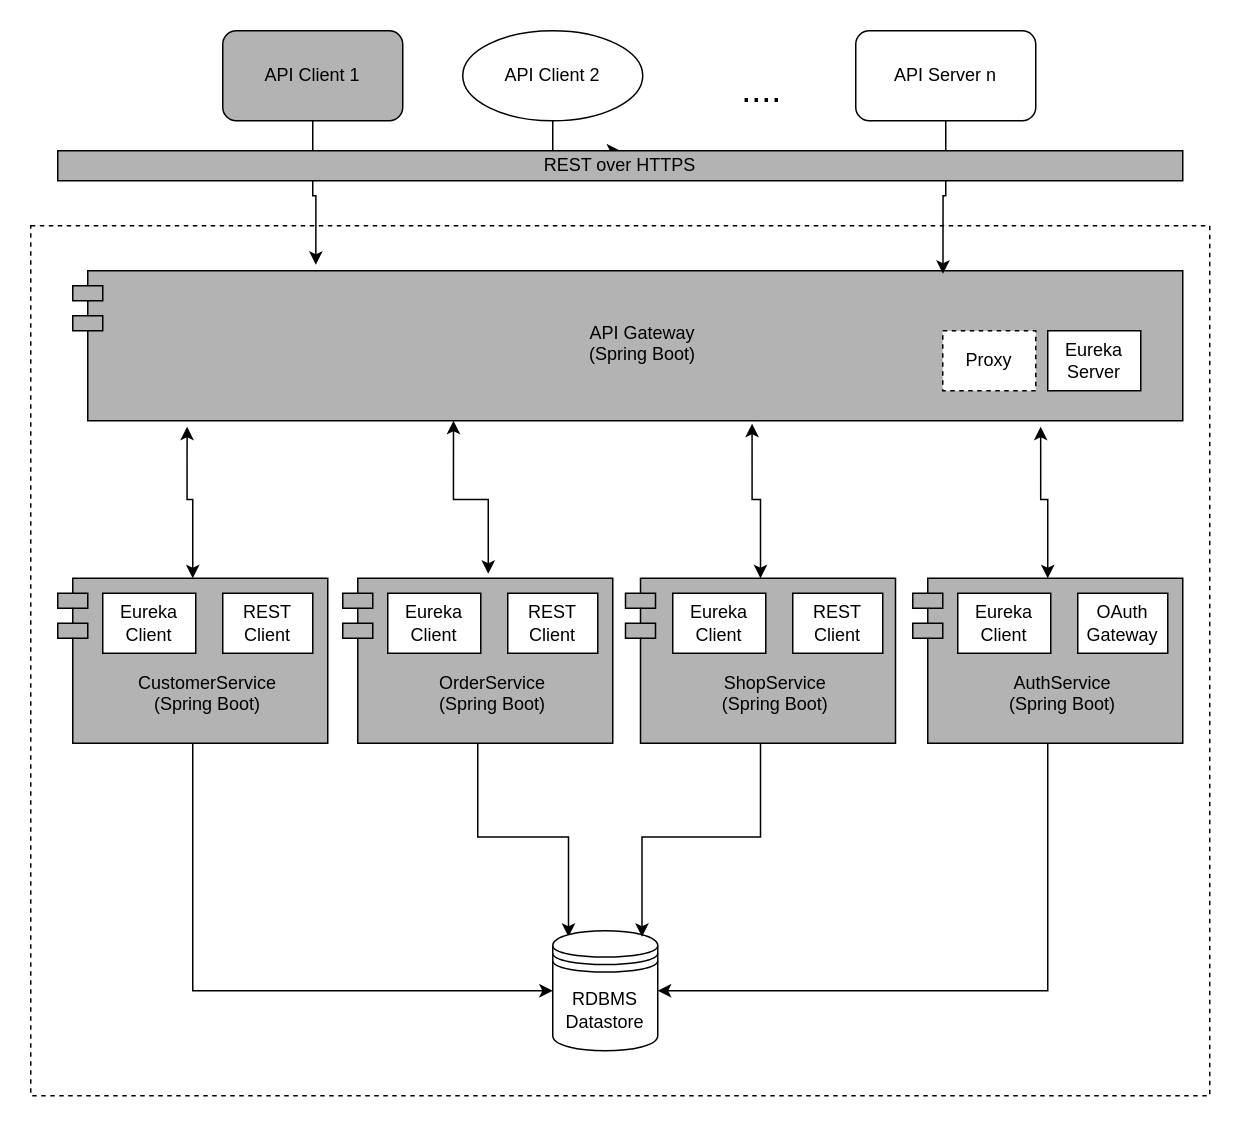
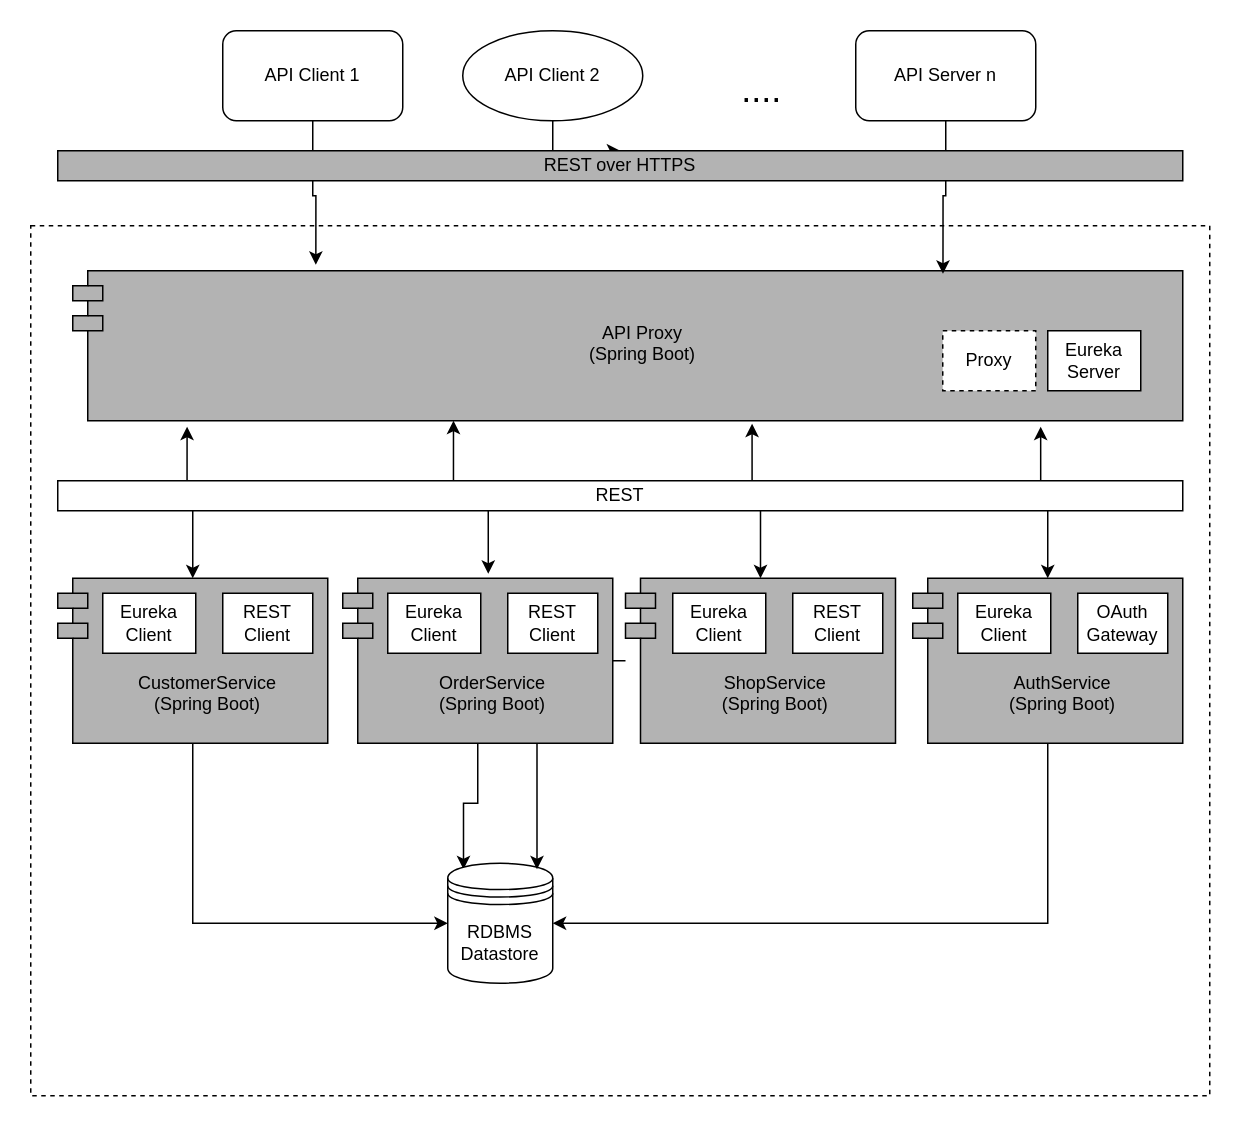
(313, 76) -> (313, 76)
(642, 333) -> (642, 333)
none -> (620, 496)
(605, 991) -> (500, 923)
